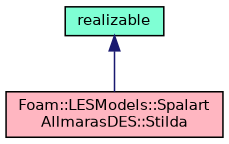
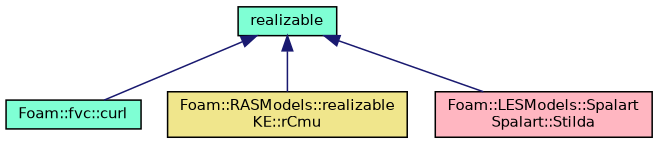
none -> (74, 115)
(115, 115) -> (544, 115)
none -> (287, 115)
